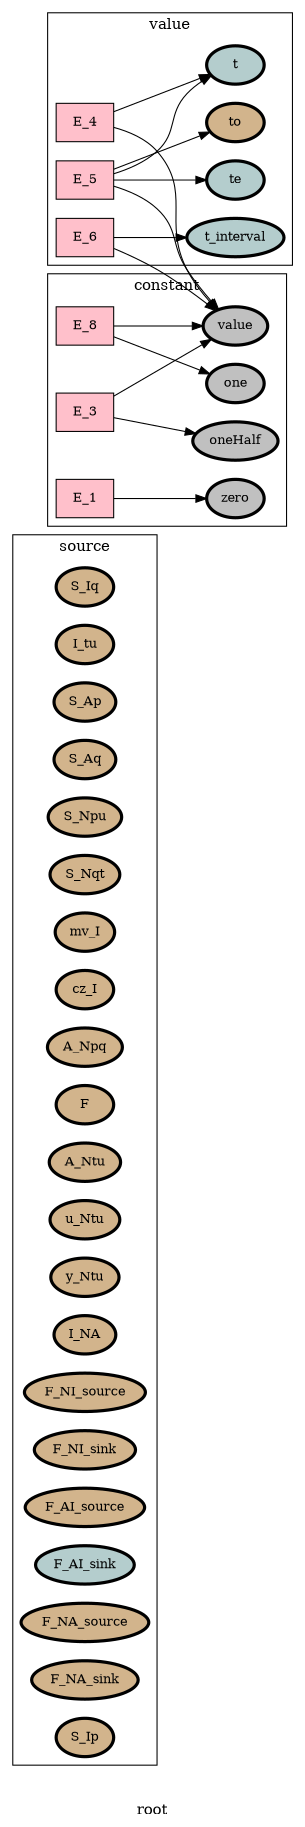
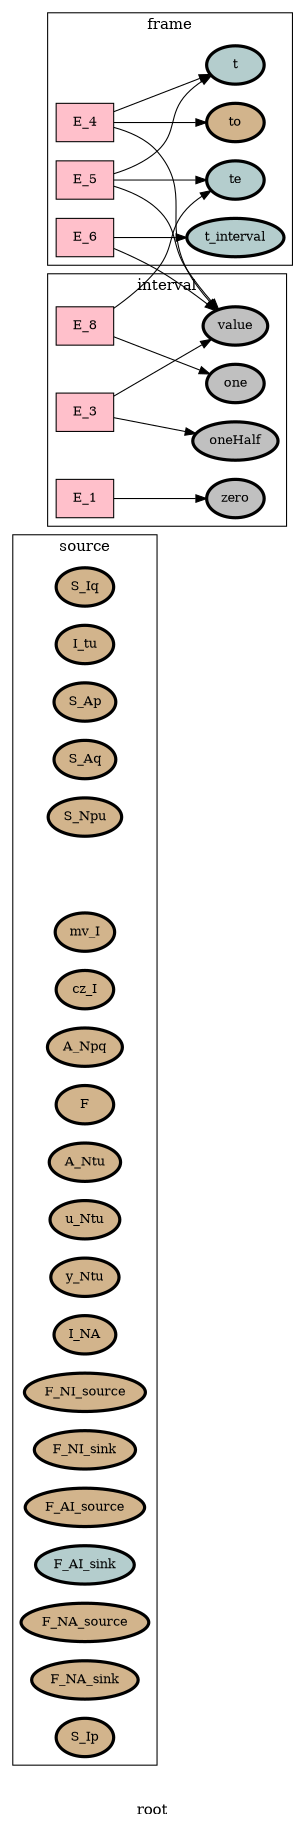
(170, 25) -> (170, 25)
(170, 148) -> (155, 123)
(167, 286) -> (167, 286)
(153, 326) -> (165, 257)
(85, 875) -> none
